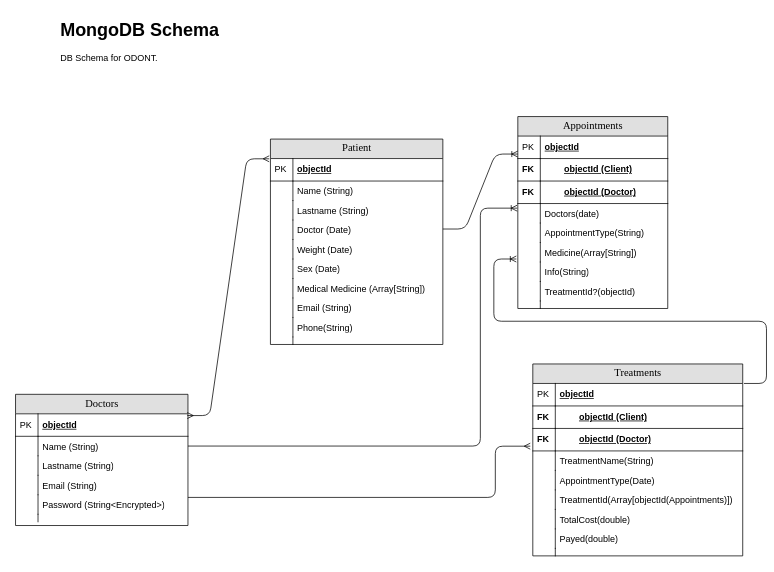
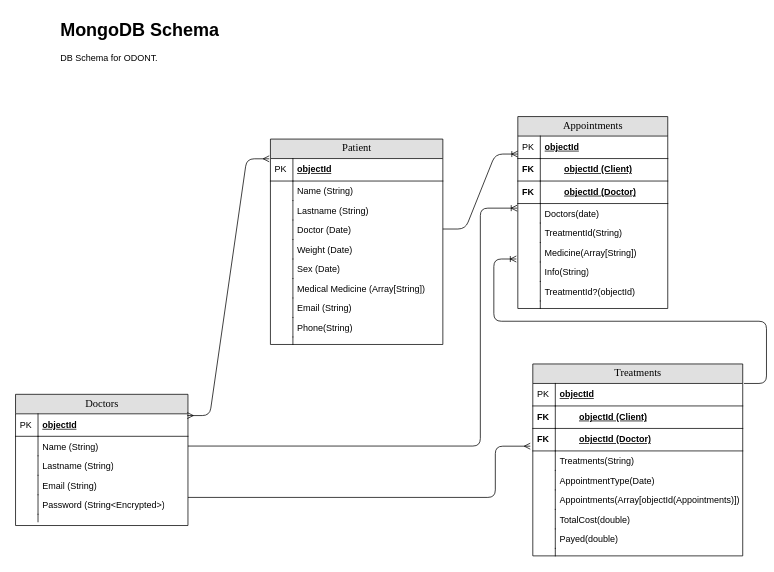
(600, 234) -> (592, 234)
(612, 462) -> (604, 462)
(650, 506) -> (650, 506)
